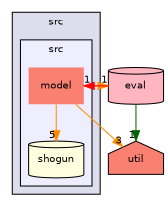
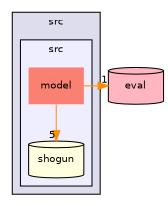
(101, 86) -> none
(136, 159) -> none
